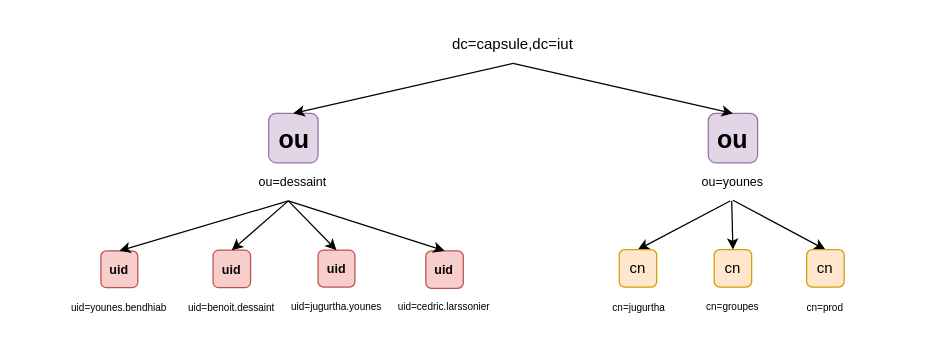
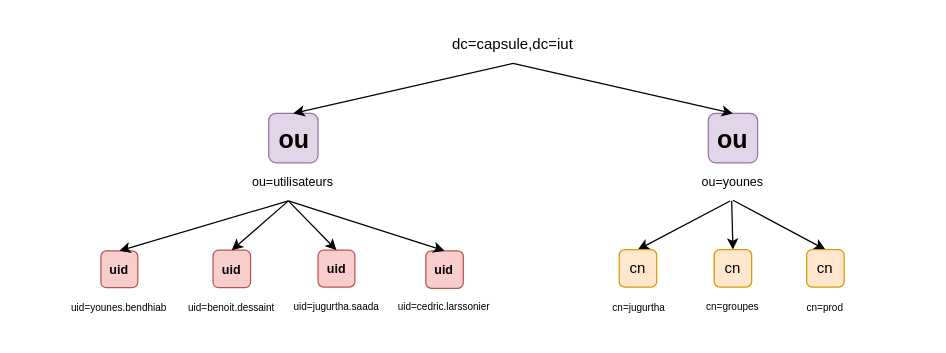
(293, 182) -> (293, 182)
(337, 306) -> (337, 306)
